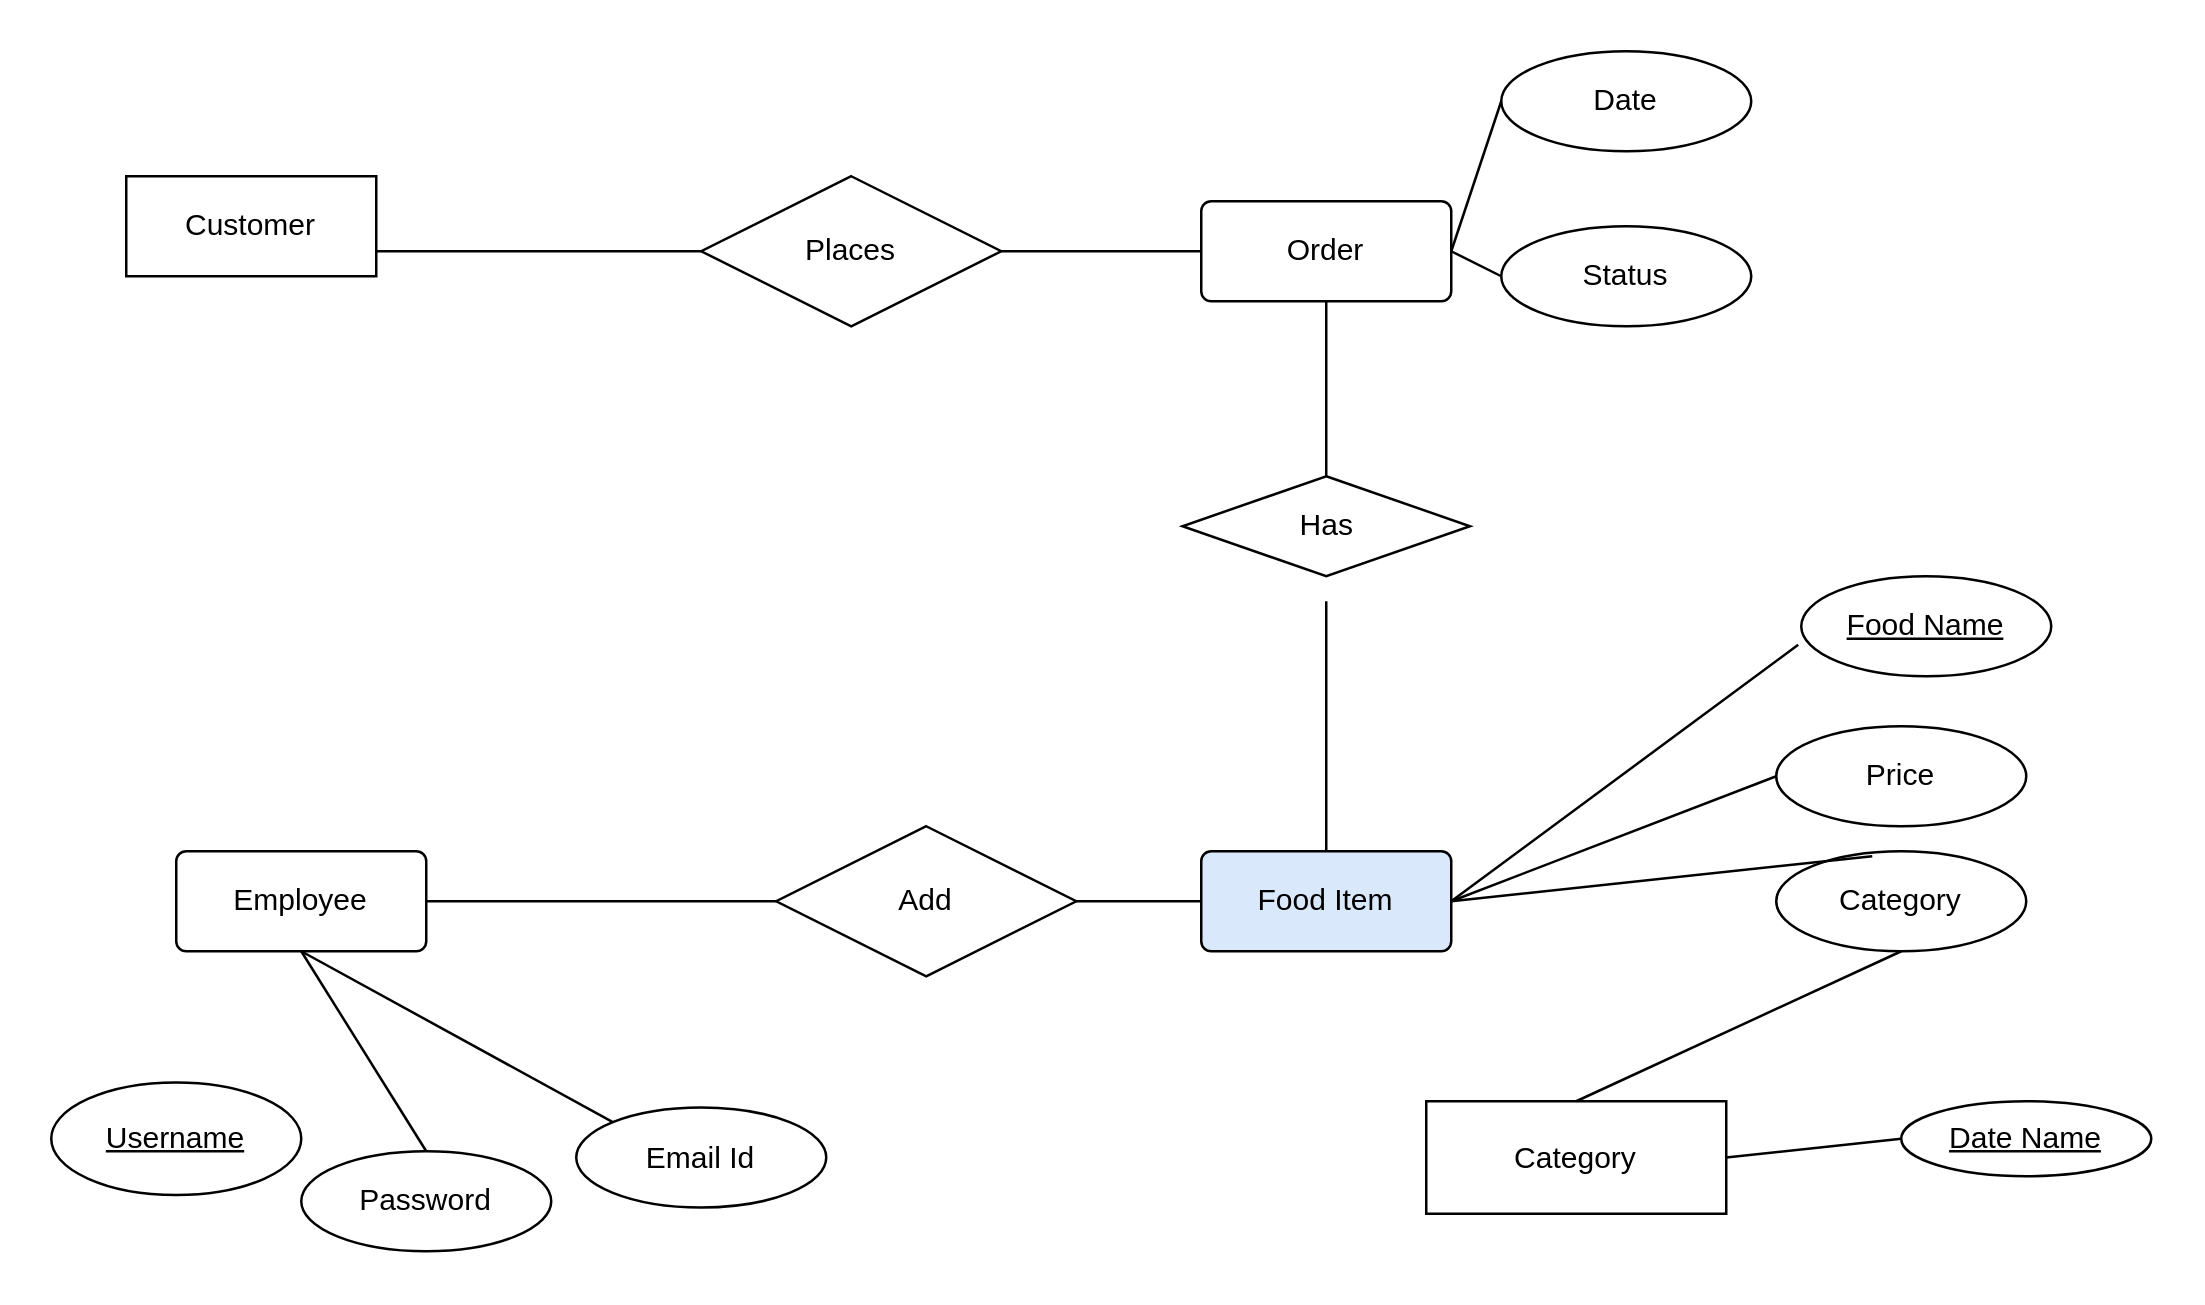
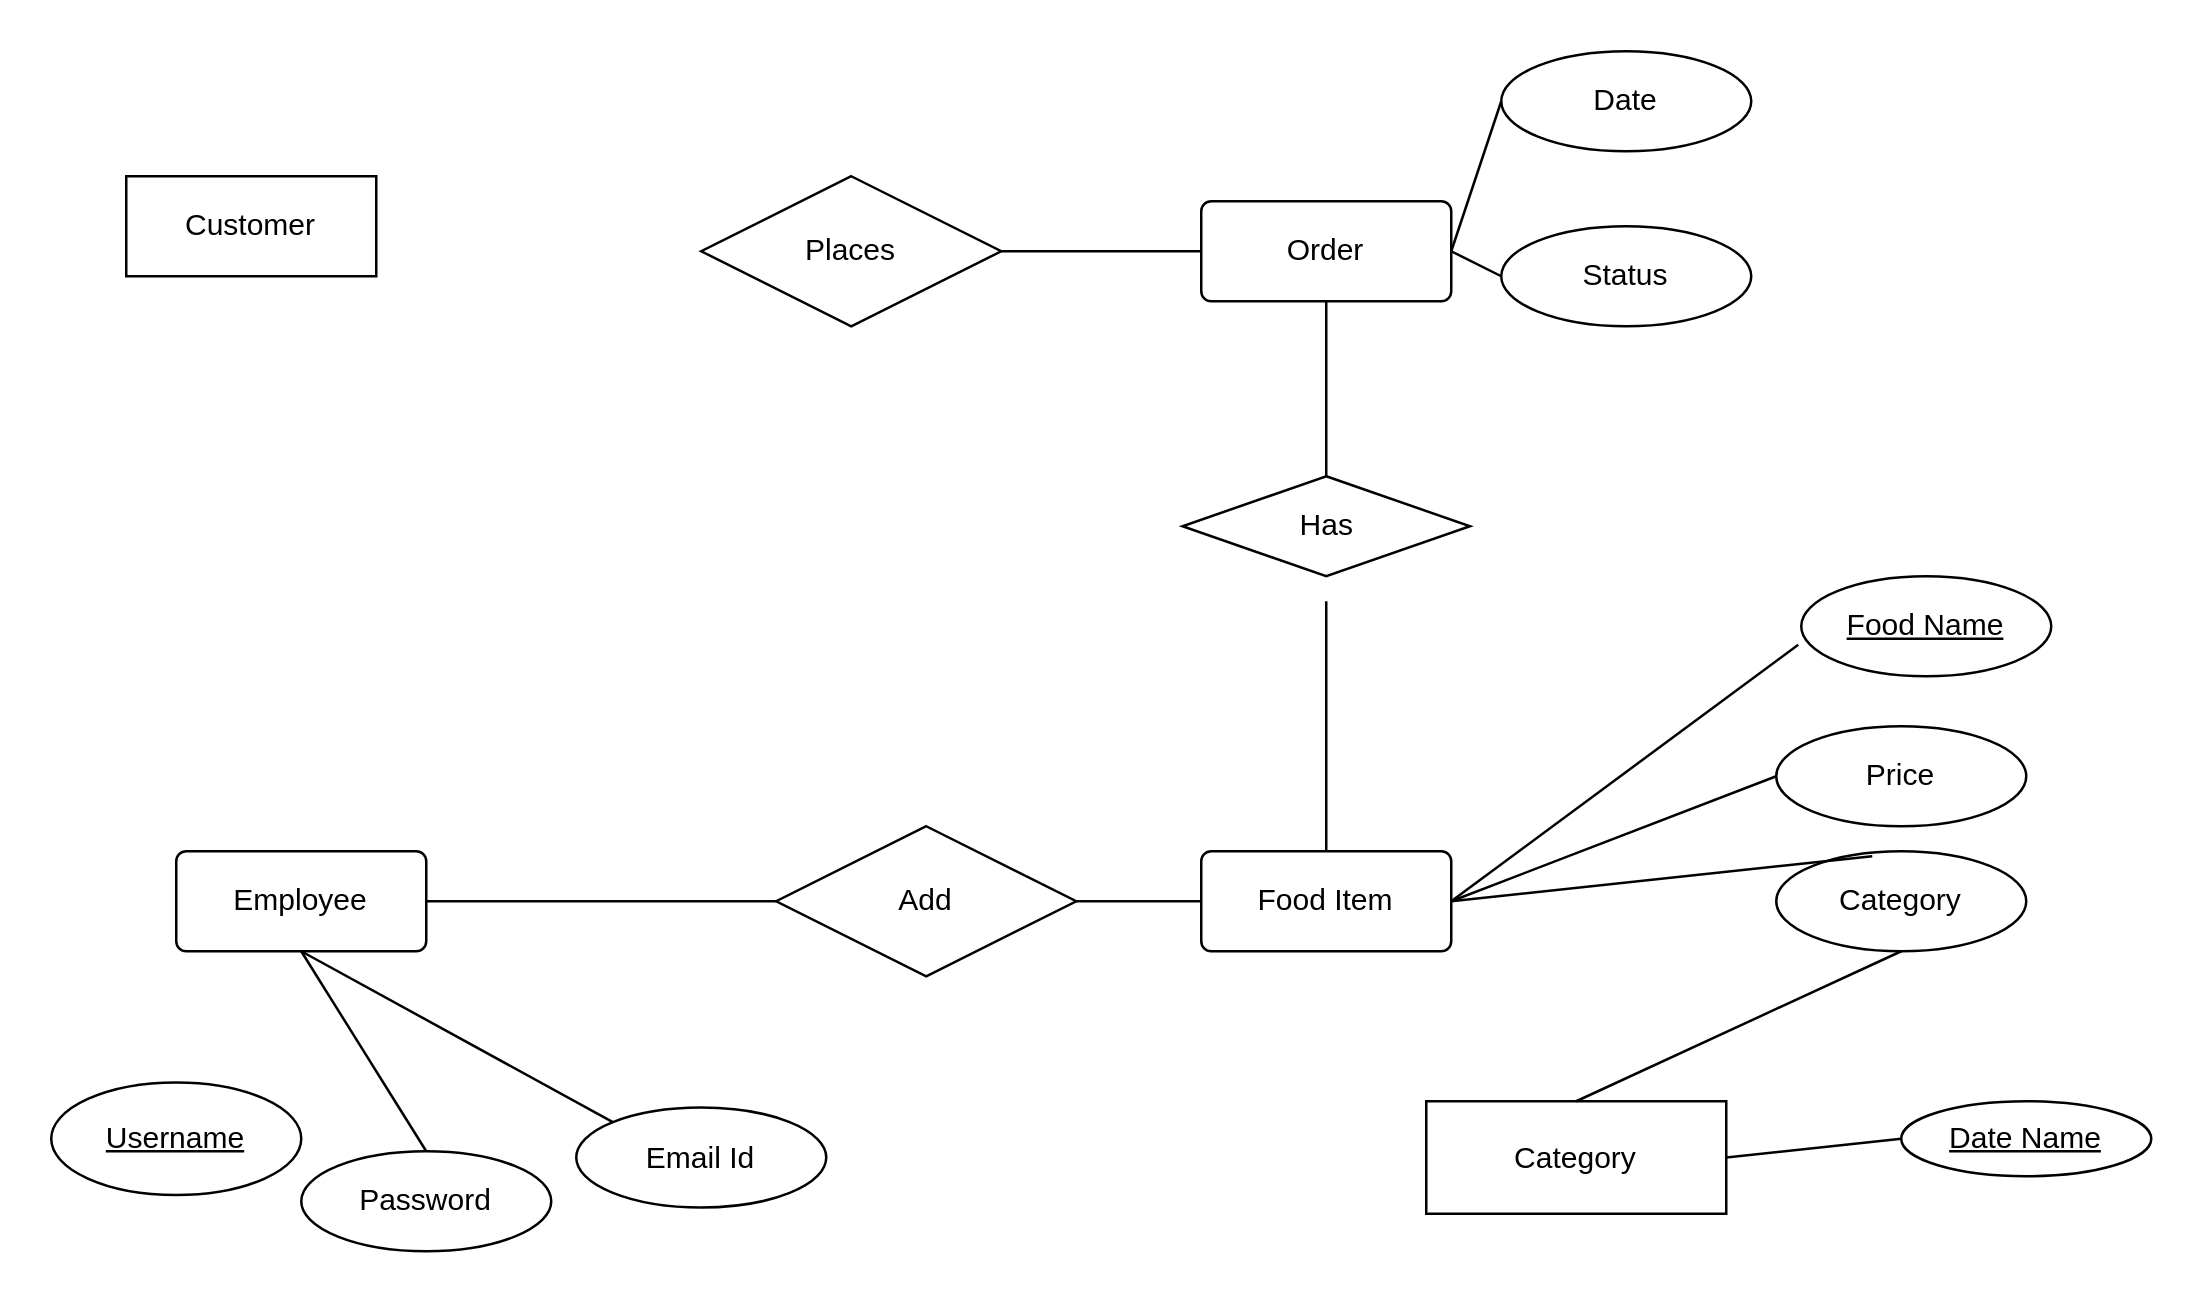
(539, 251) -> none
(1326, 901) -> (1326, 901)
